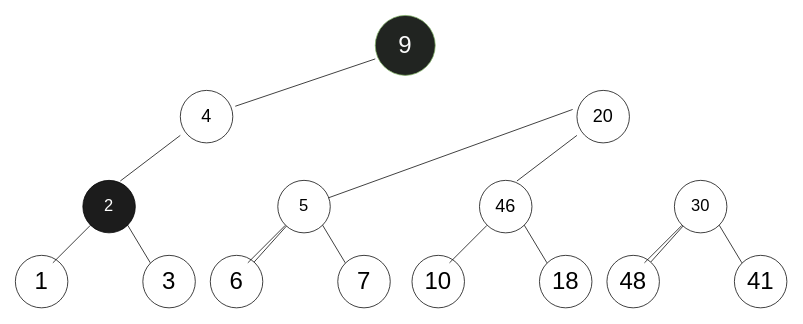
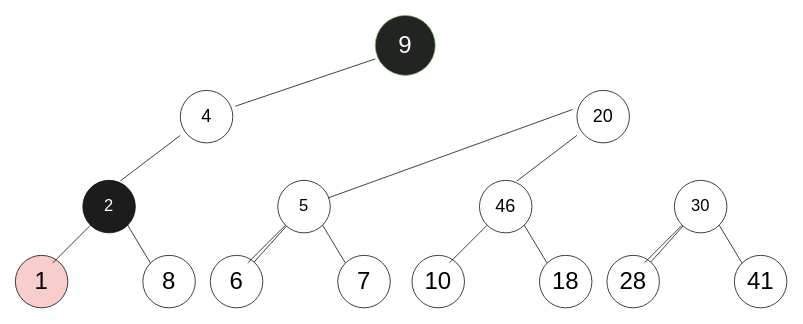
(42, 282) -> (42, 282)
(169, 282) -> (169, 282)
(633, 282) -> (633, 282)
